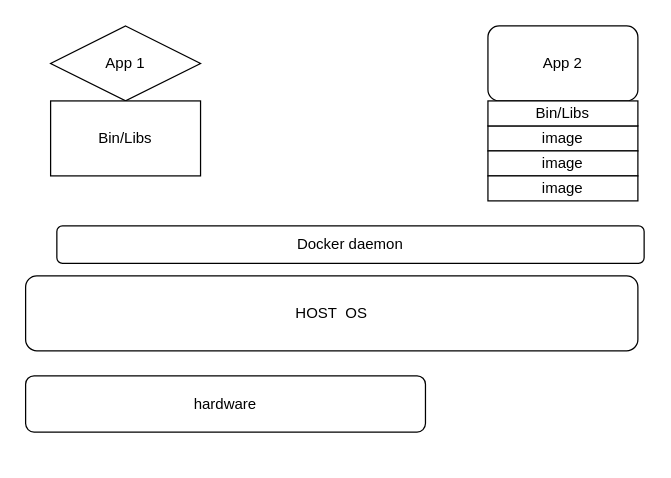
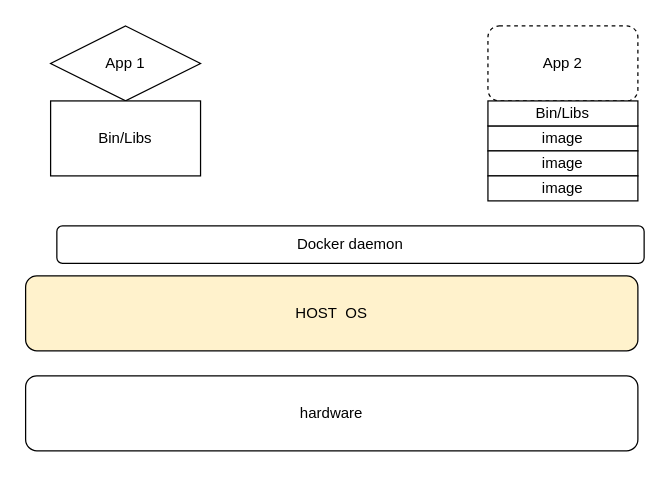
(563, 63) -> (563, 63)
(332, 313) -> (332, 313)
(226, 404) -> (332, 413)
